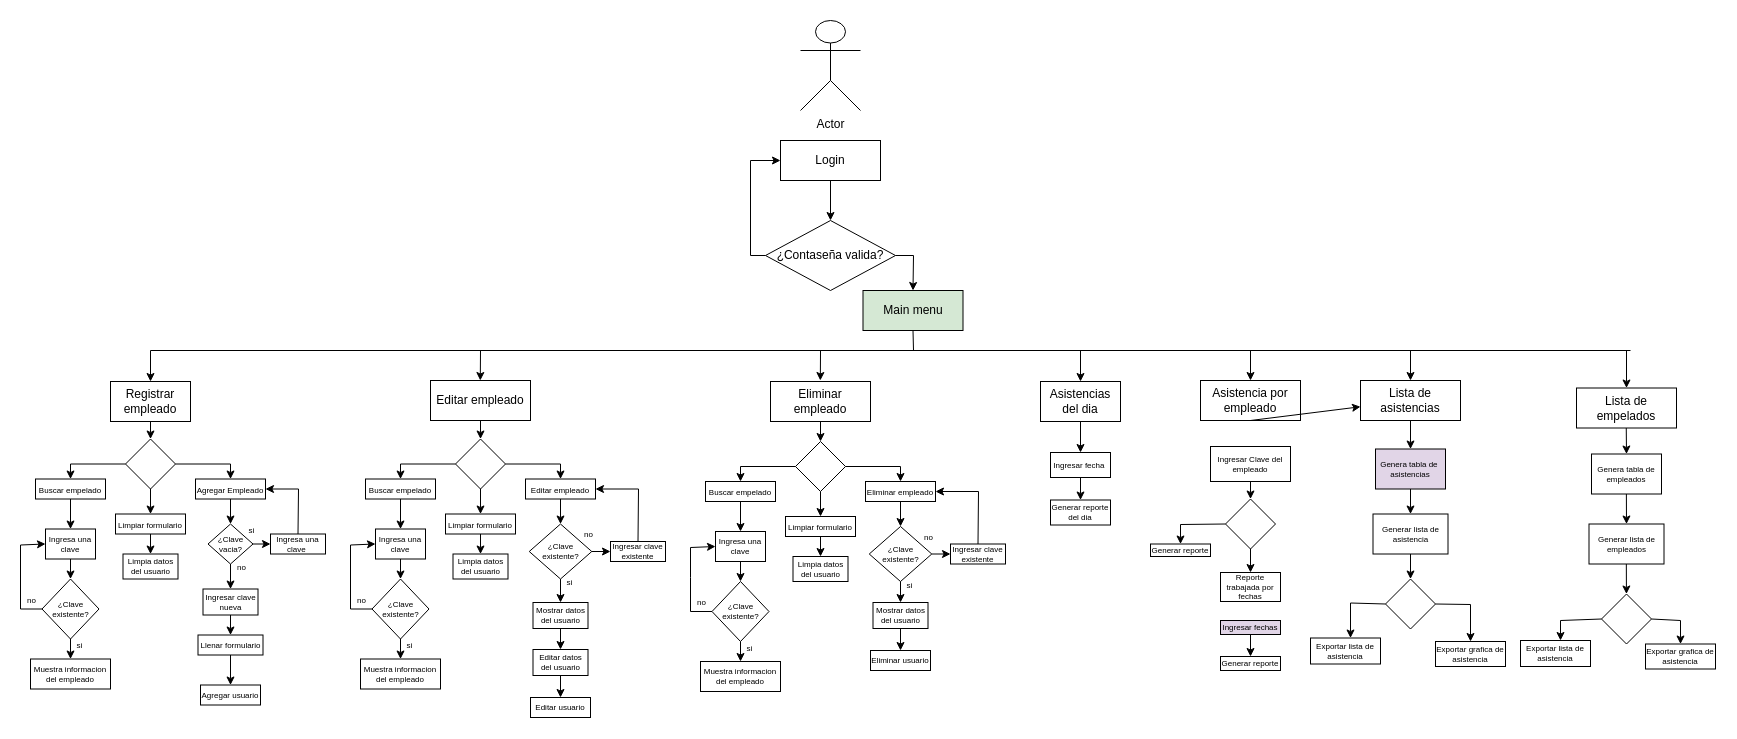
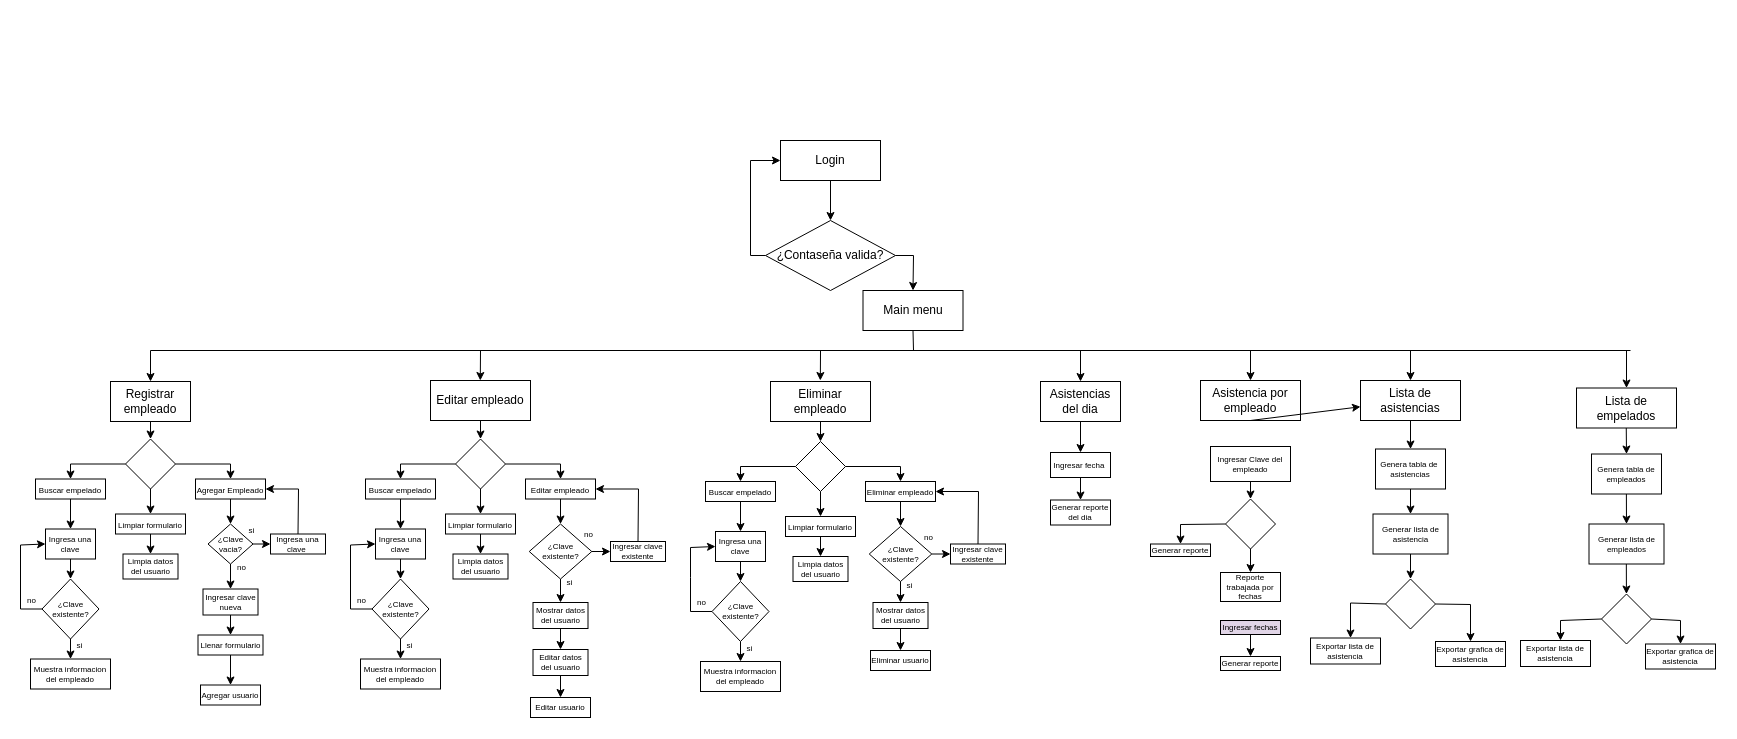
(831, 66) -> none
(913, 311) -> (913, 311)
(1411, 469) -> (1411, 469)
